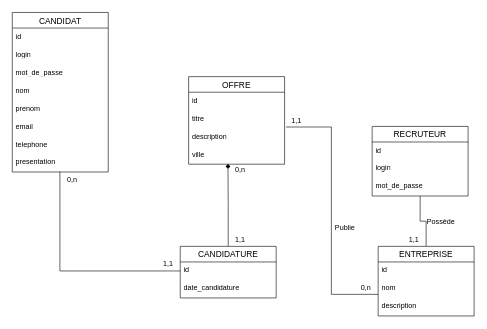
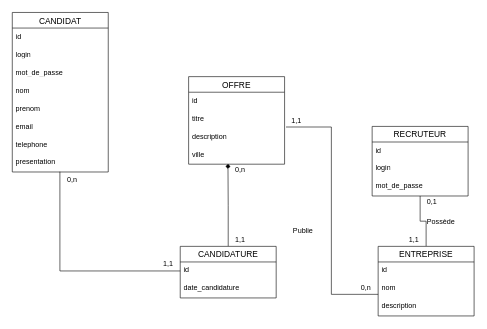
none -> (432, 202)
(345, 228) -> (303, 231)
